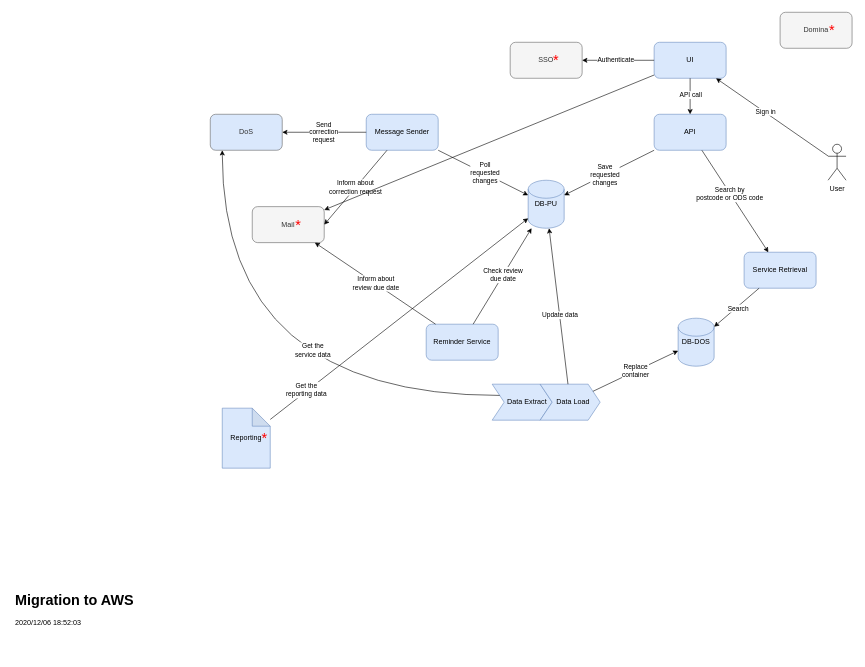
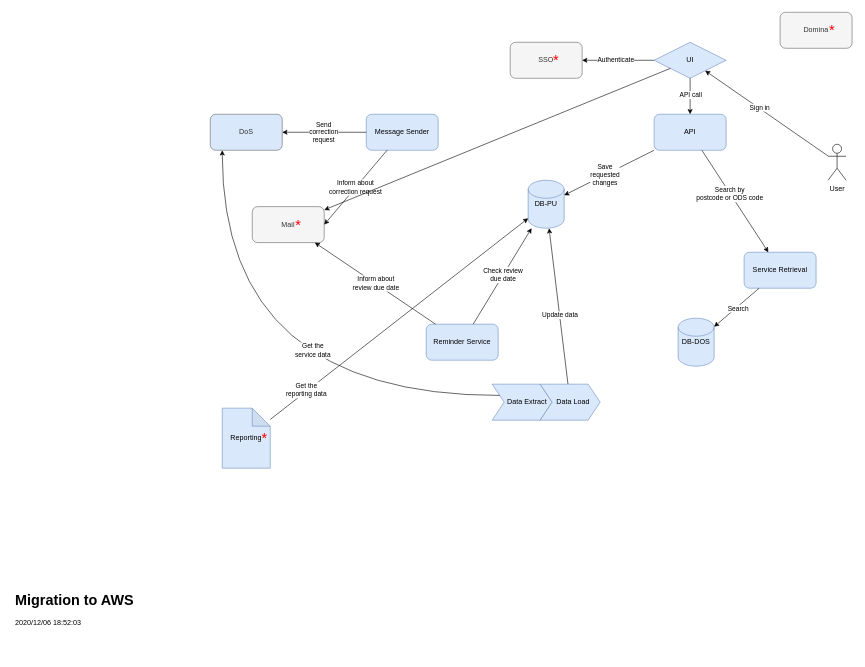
(690, 60) -> (690, 60)
(482, 172) -> none
(634, 372) -> none
